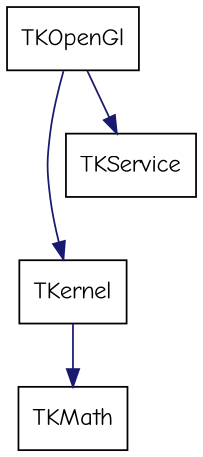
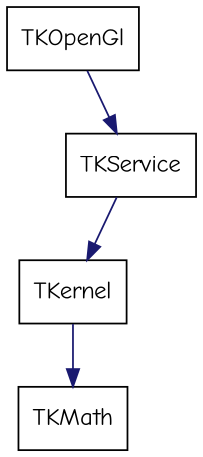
(48, 156) -> (106, 221)
